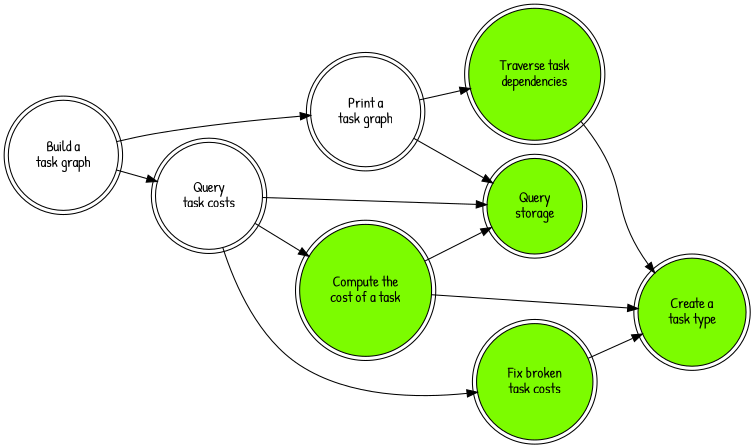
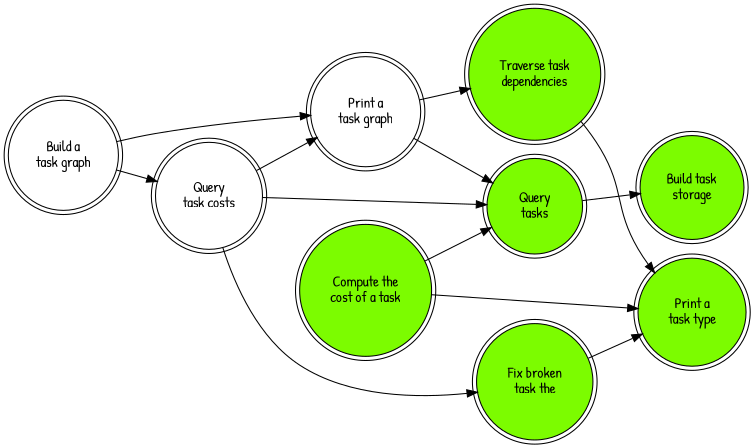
none -> (692, 188)
(535, 206) -> (535, 206)
(277, 237) -> (282, 157)
(692, 312) -> (692, 312)
(535, 382) -> (535, 382)
